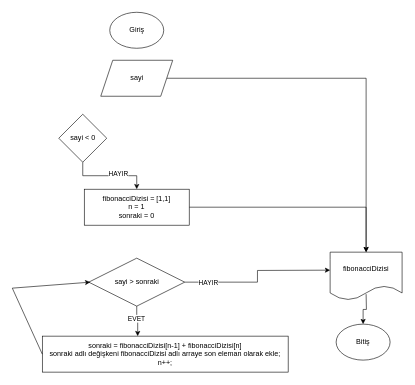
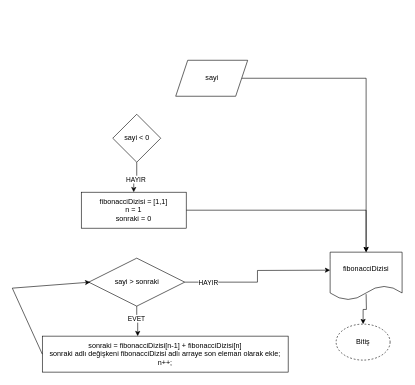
(137, 30) -> none
(137, 78) -> (212, 78)
(83, 138) -> (137, 138)
(137, 207) -> (134, 210)
(363, 342) -> (363, 342)
